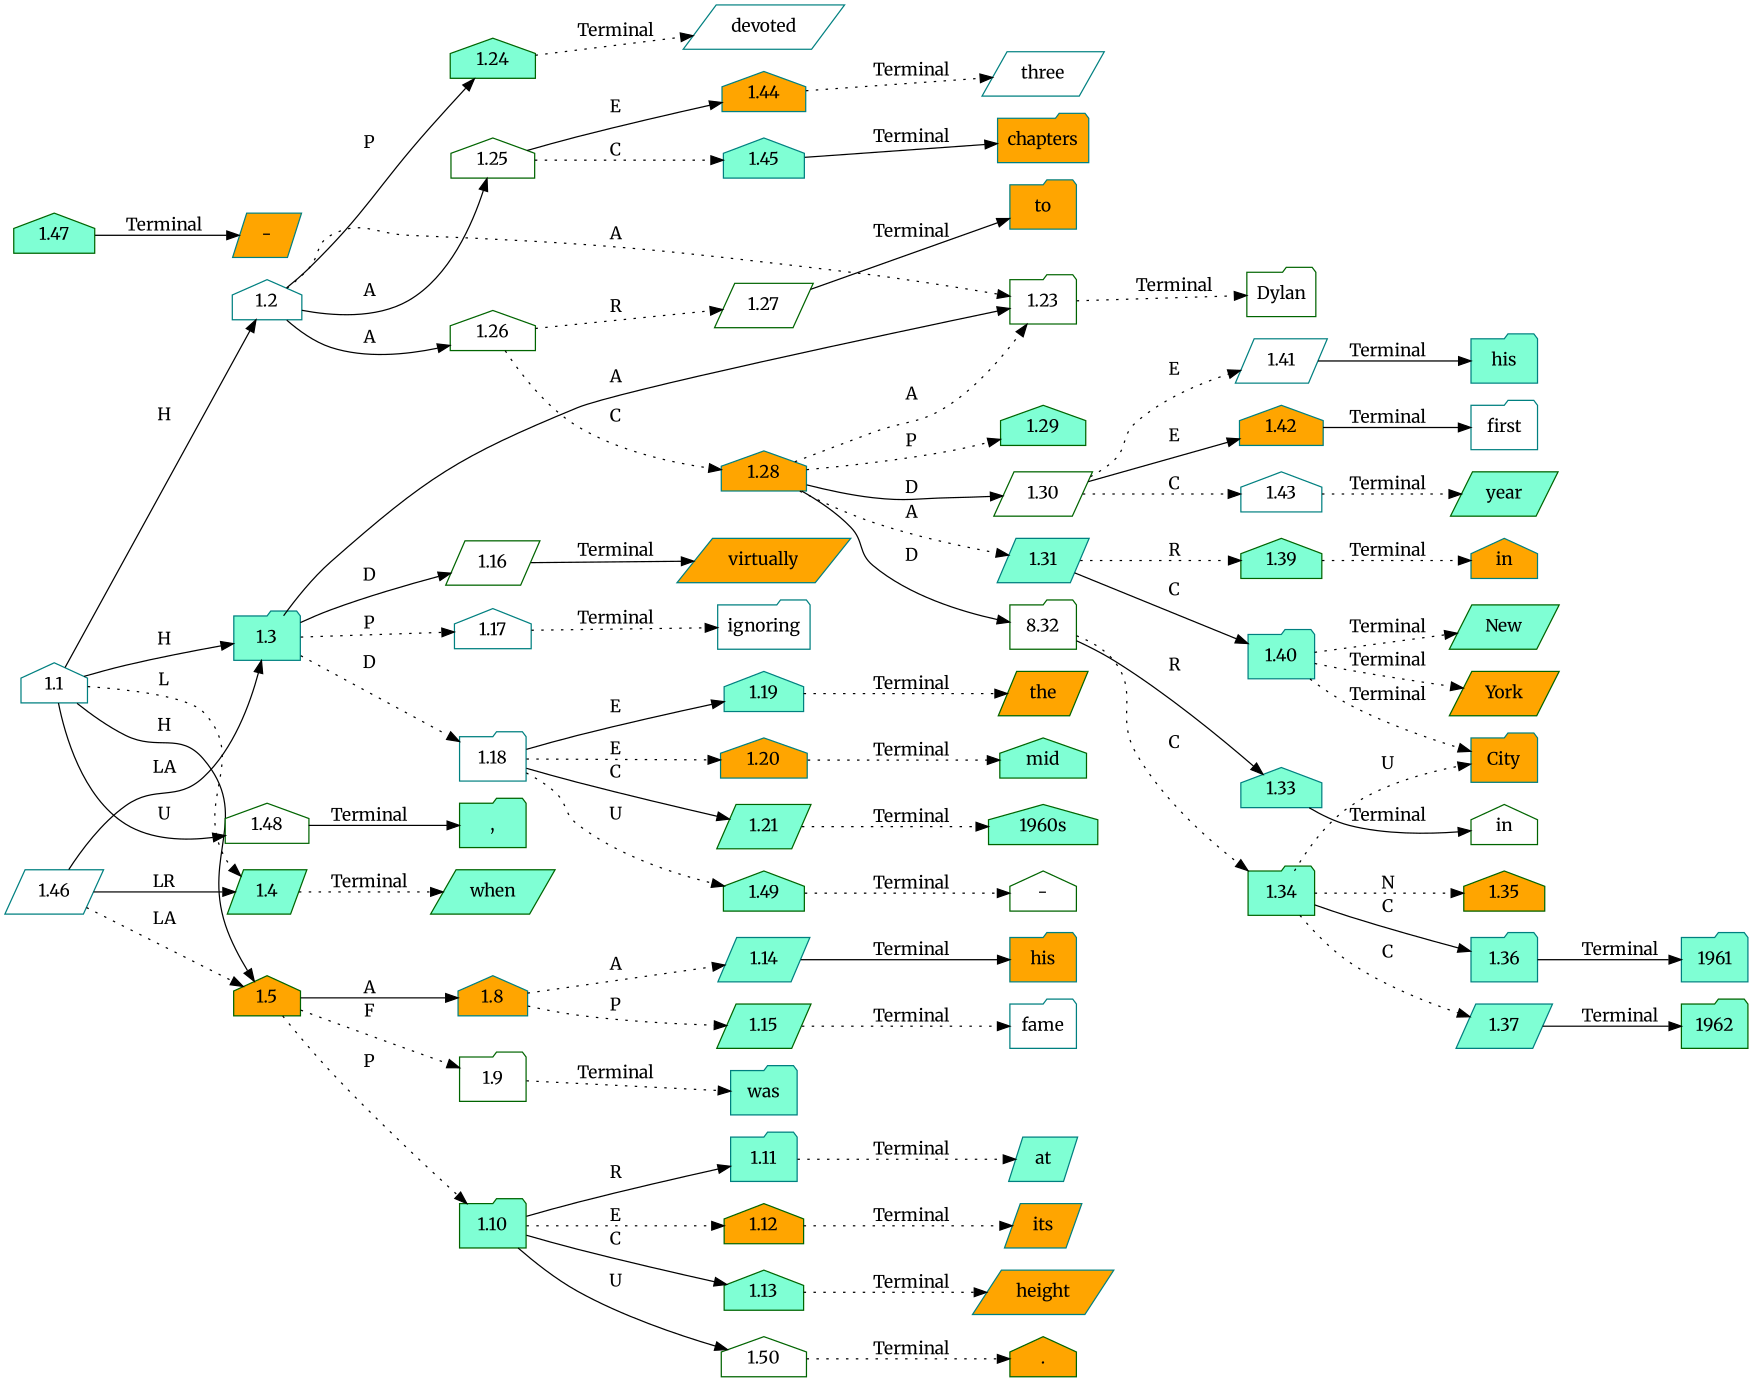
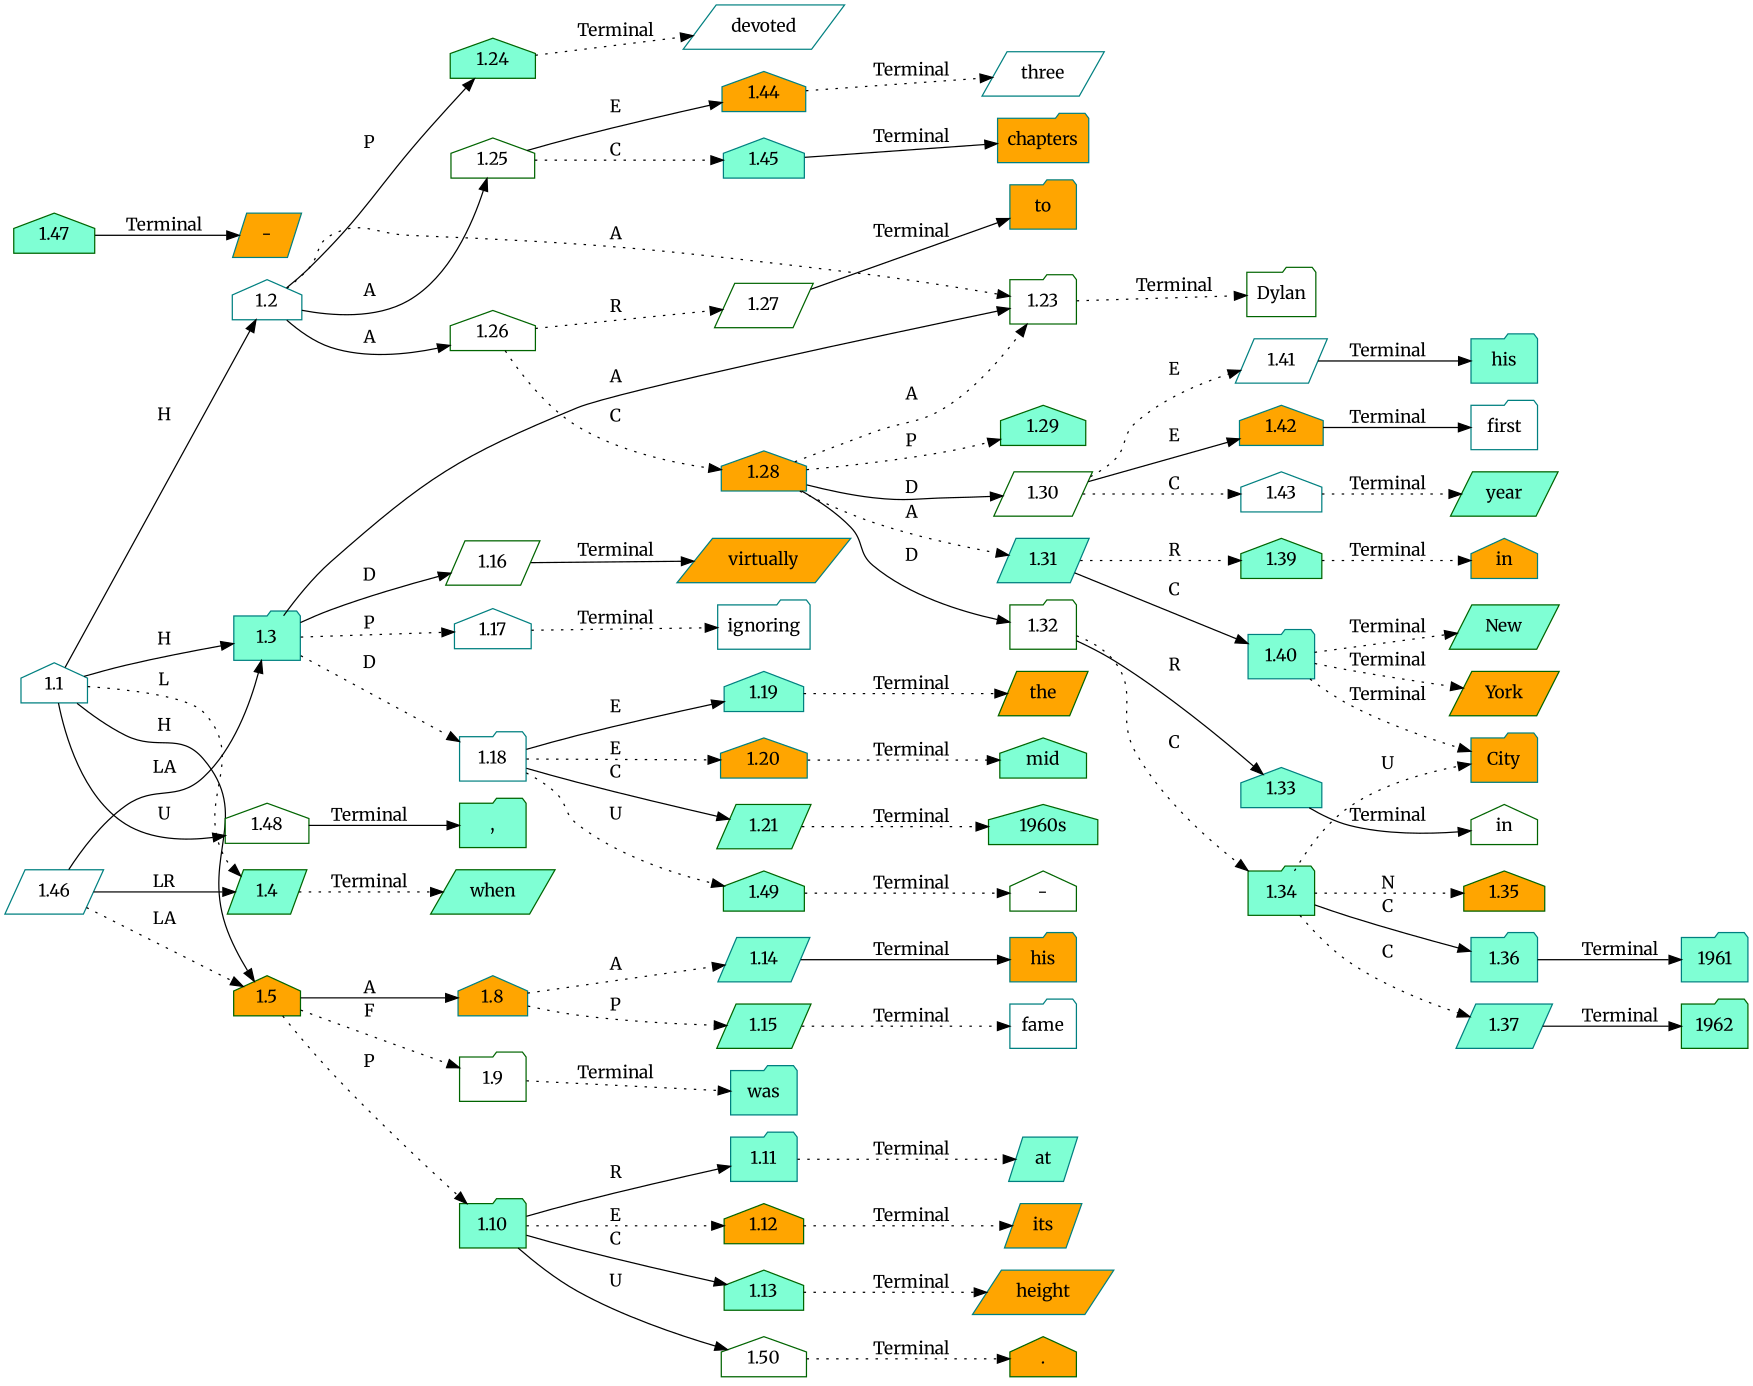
(1043, 627) -> (1043, 627)
